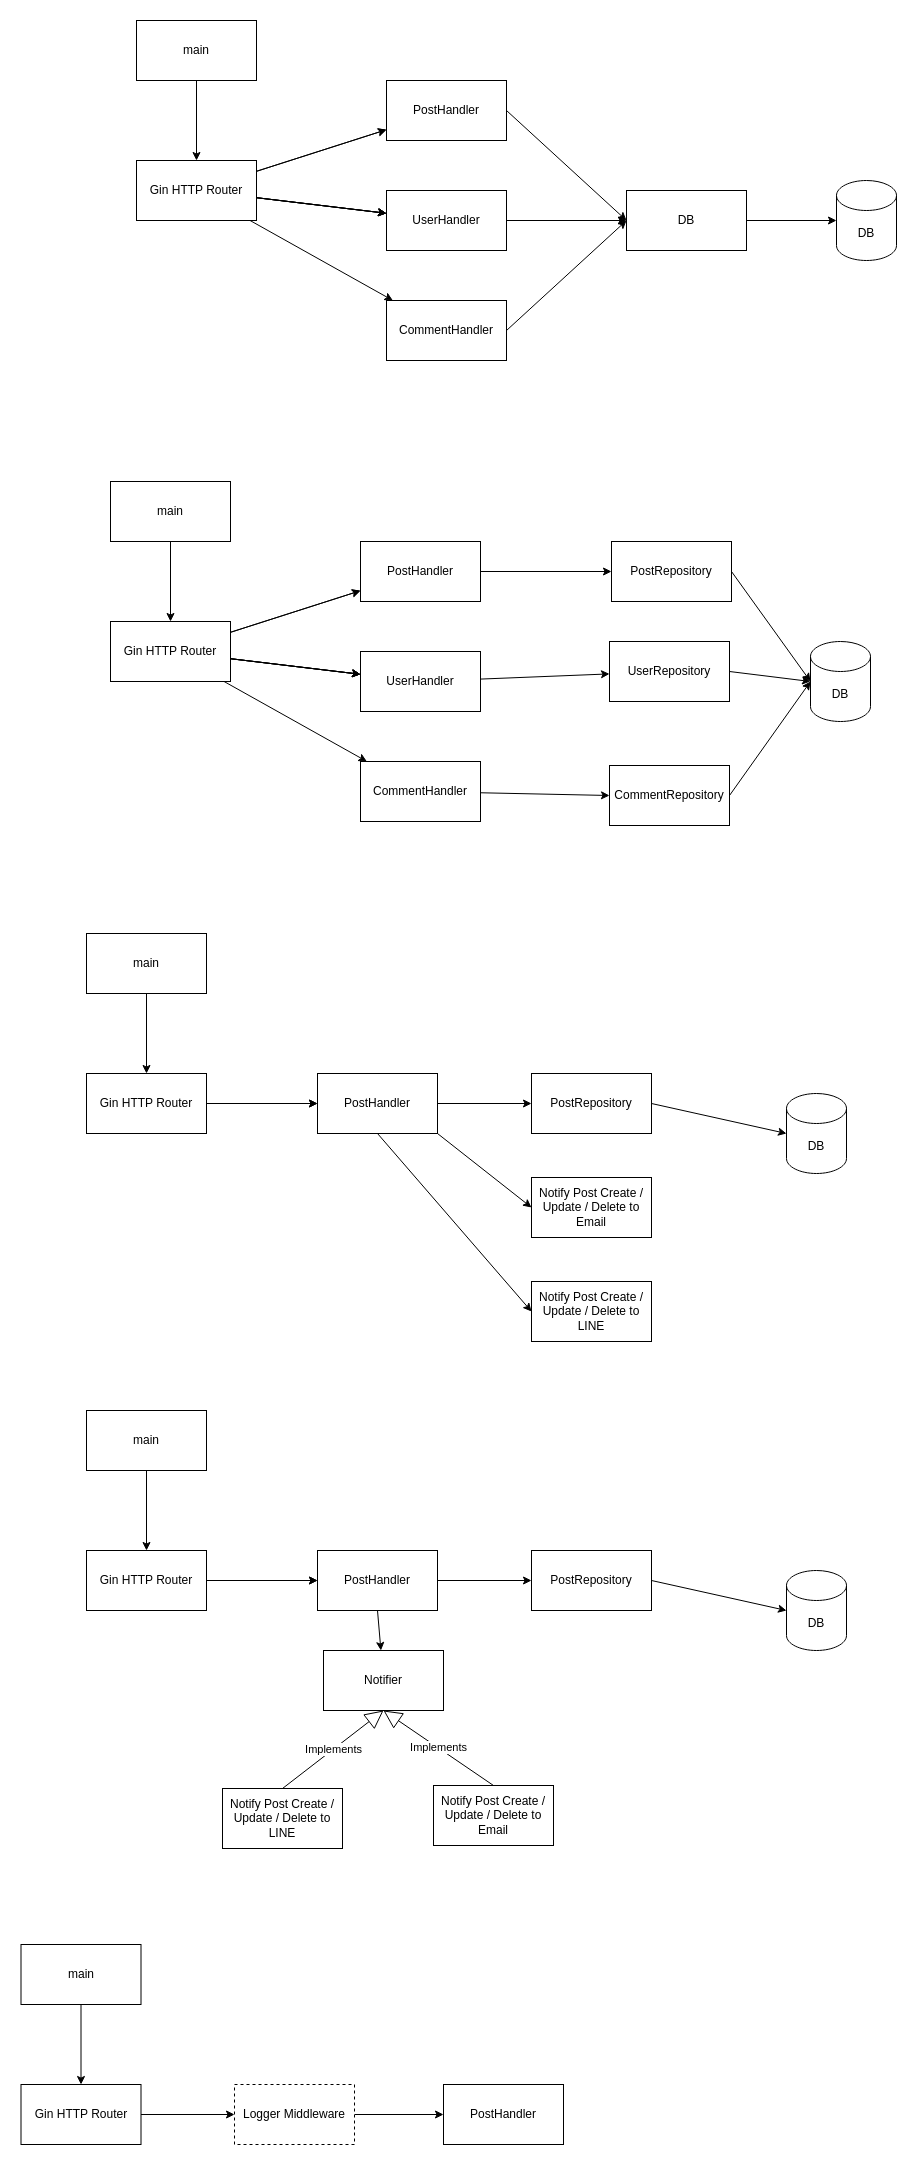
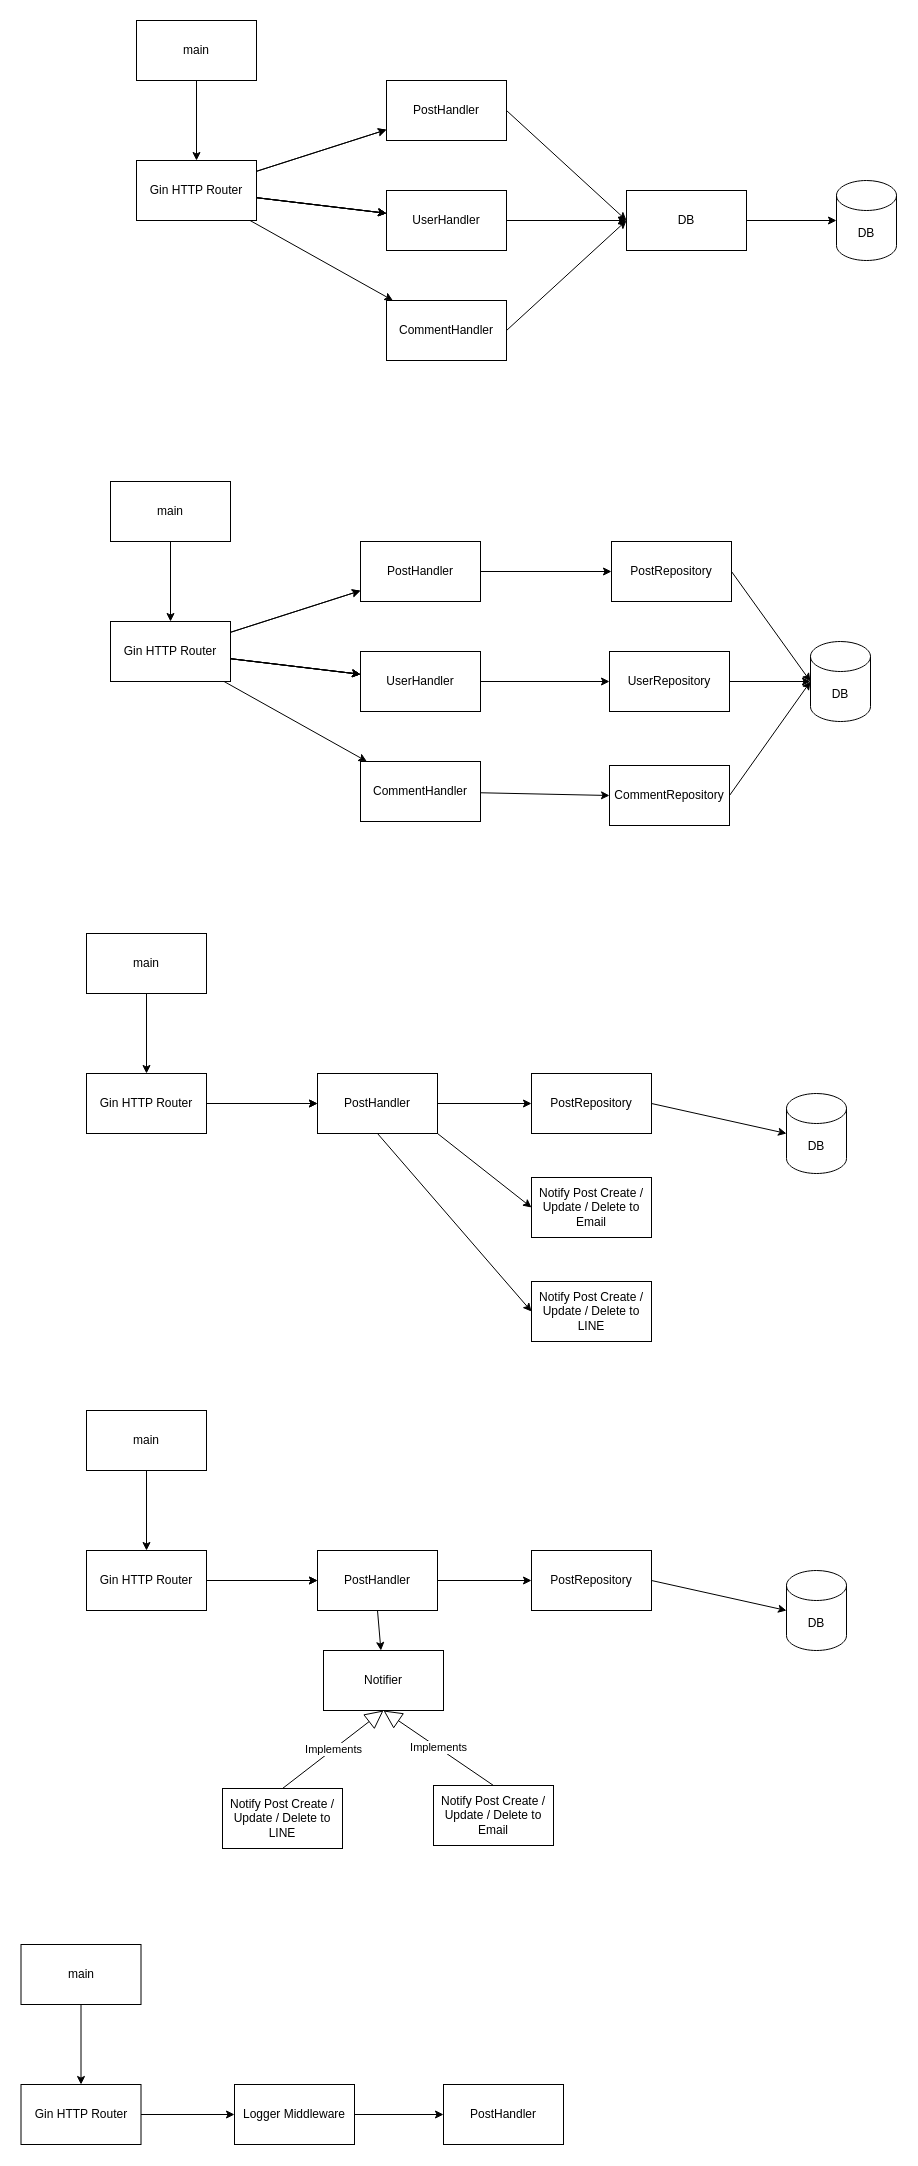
(670, 672) -> (670, 682)
(295, 2115) -> (295, 2115)
